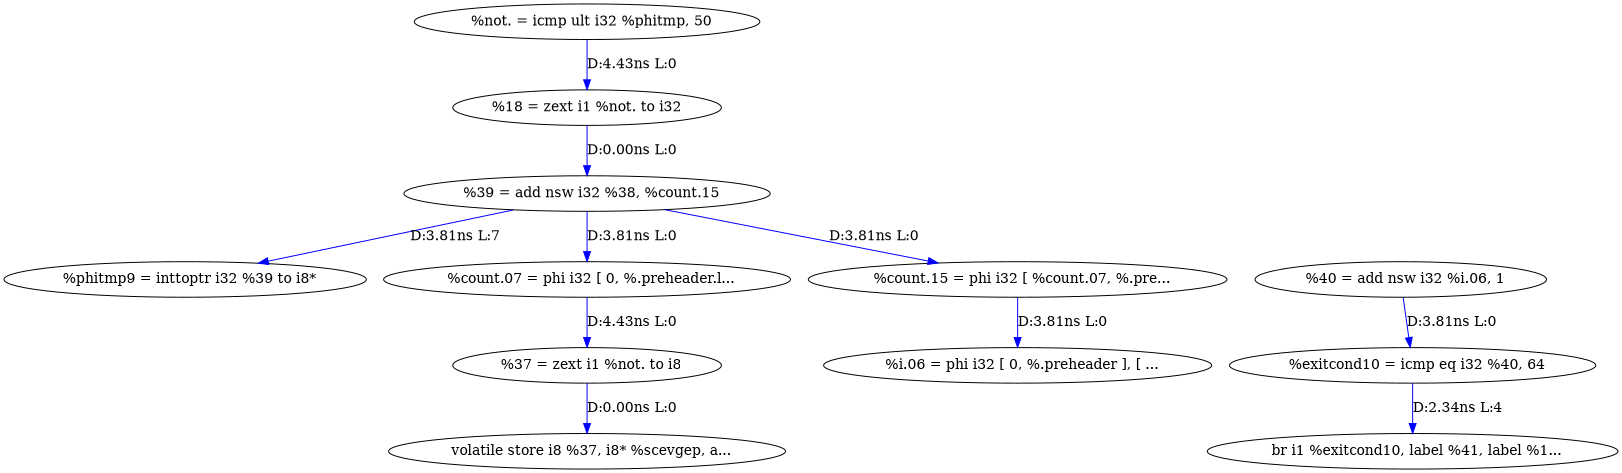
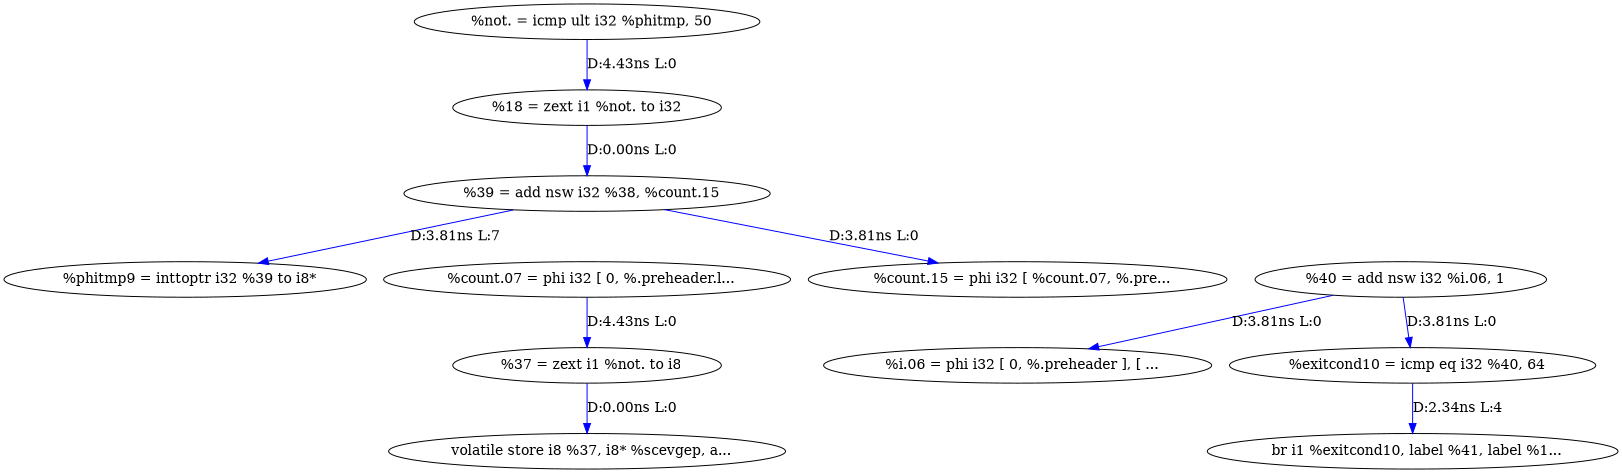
(587, 232) -> none
(1018, 317) -> (1216, 321)
